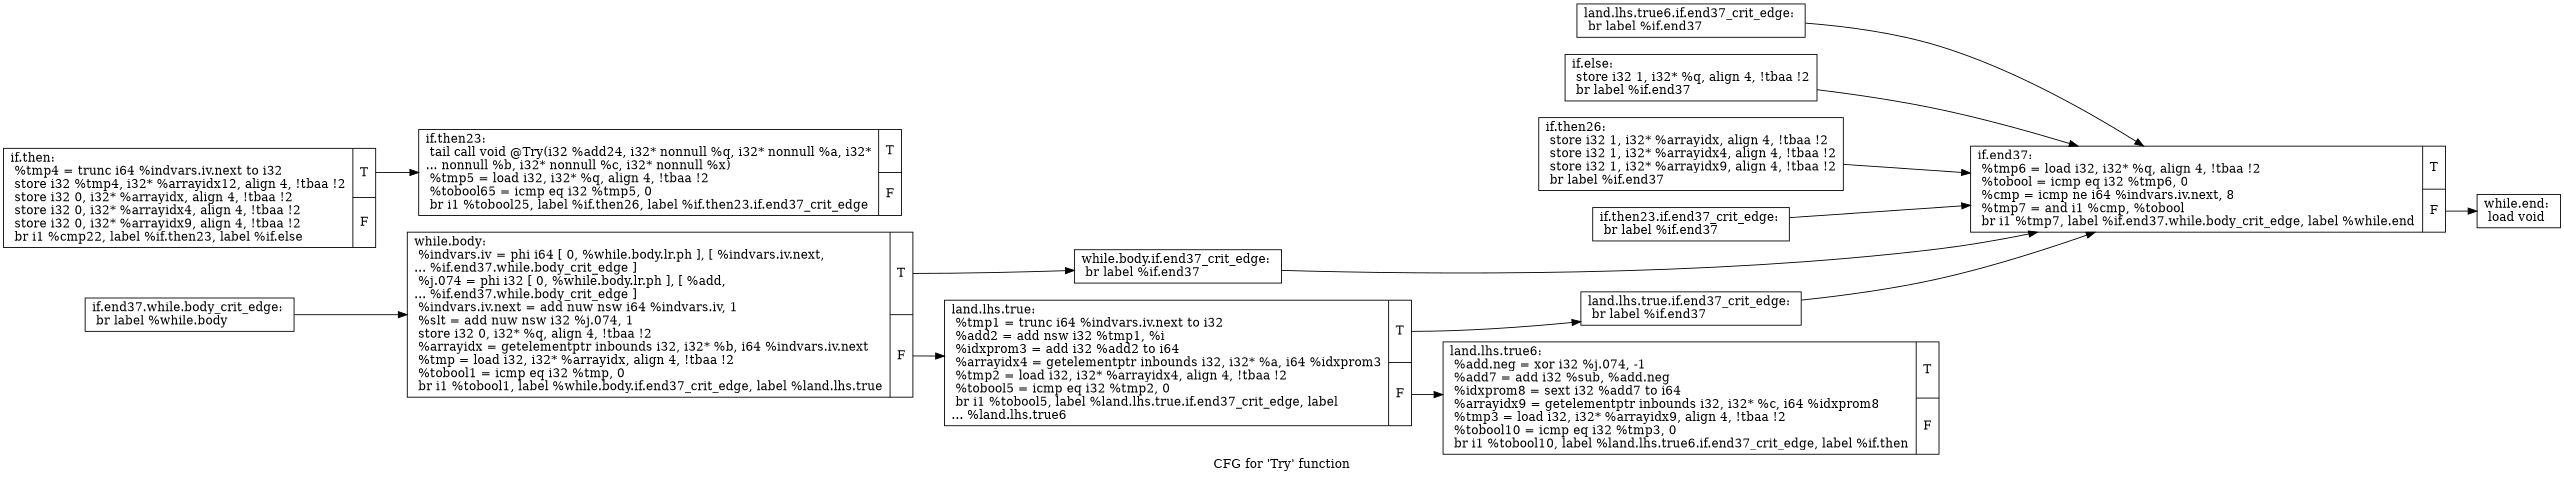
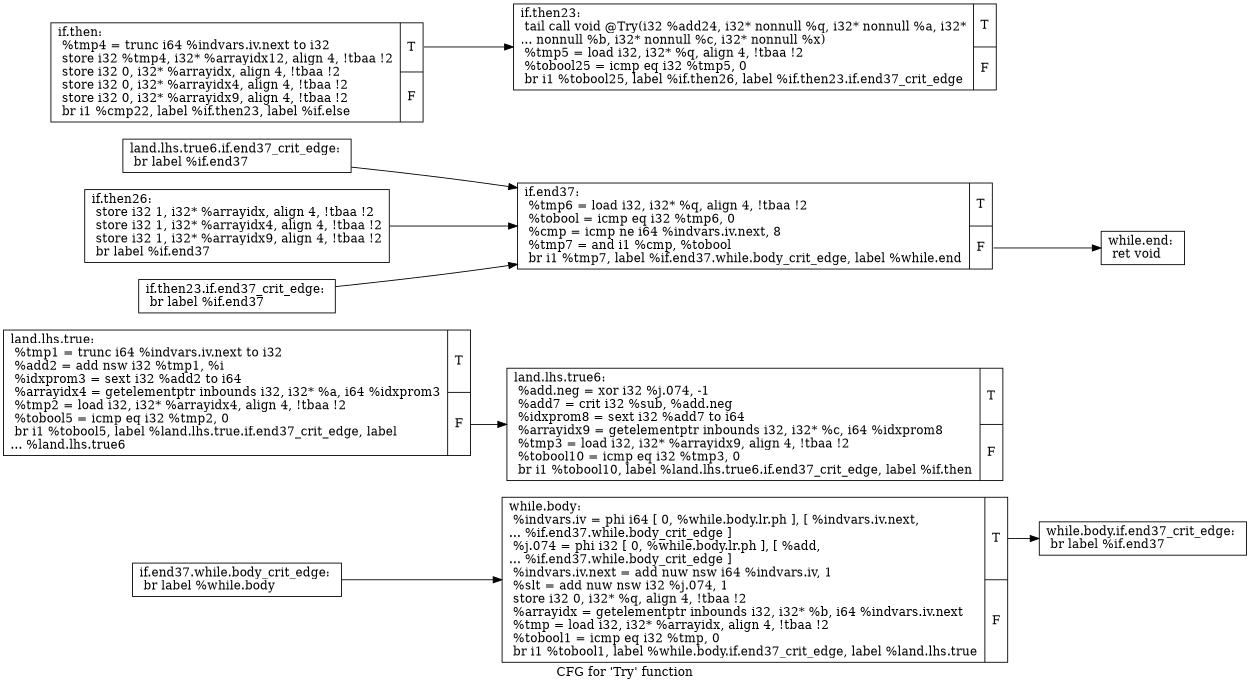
(1691, 78) -> none
(539, 192) -> (634, 66)
(2515, 217) -> (1135, 254)
(1656, 270) -> none
(1691, 309) -> none
(1066, 349) -> (126, 379)
(924, 356) -> none
(1560, 378) -> (624, 404)
